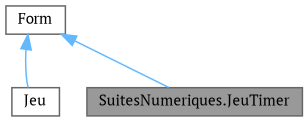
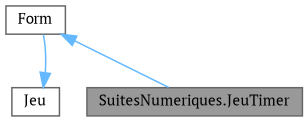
(26, 69) -> (46, 54)
